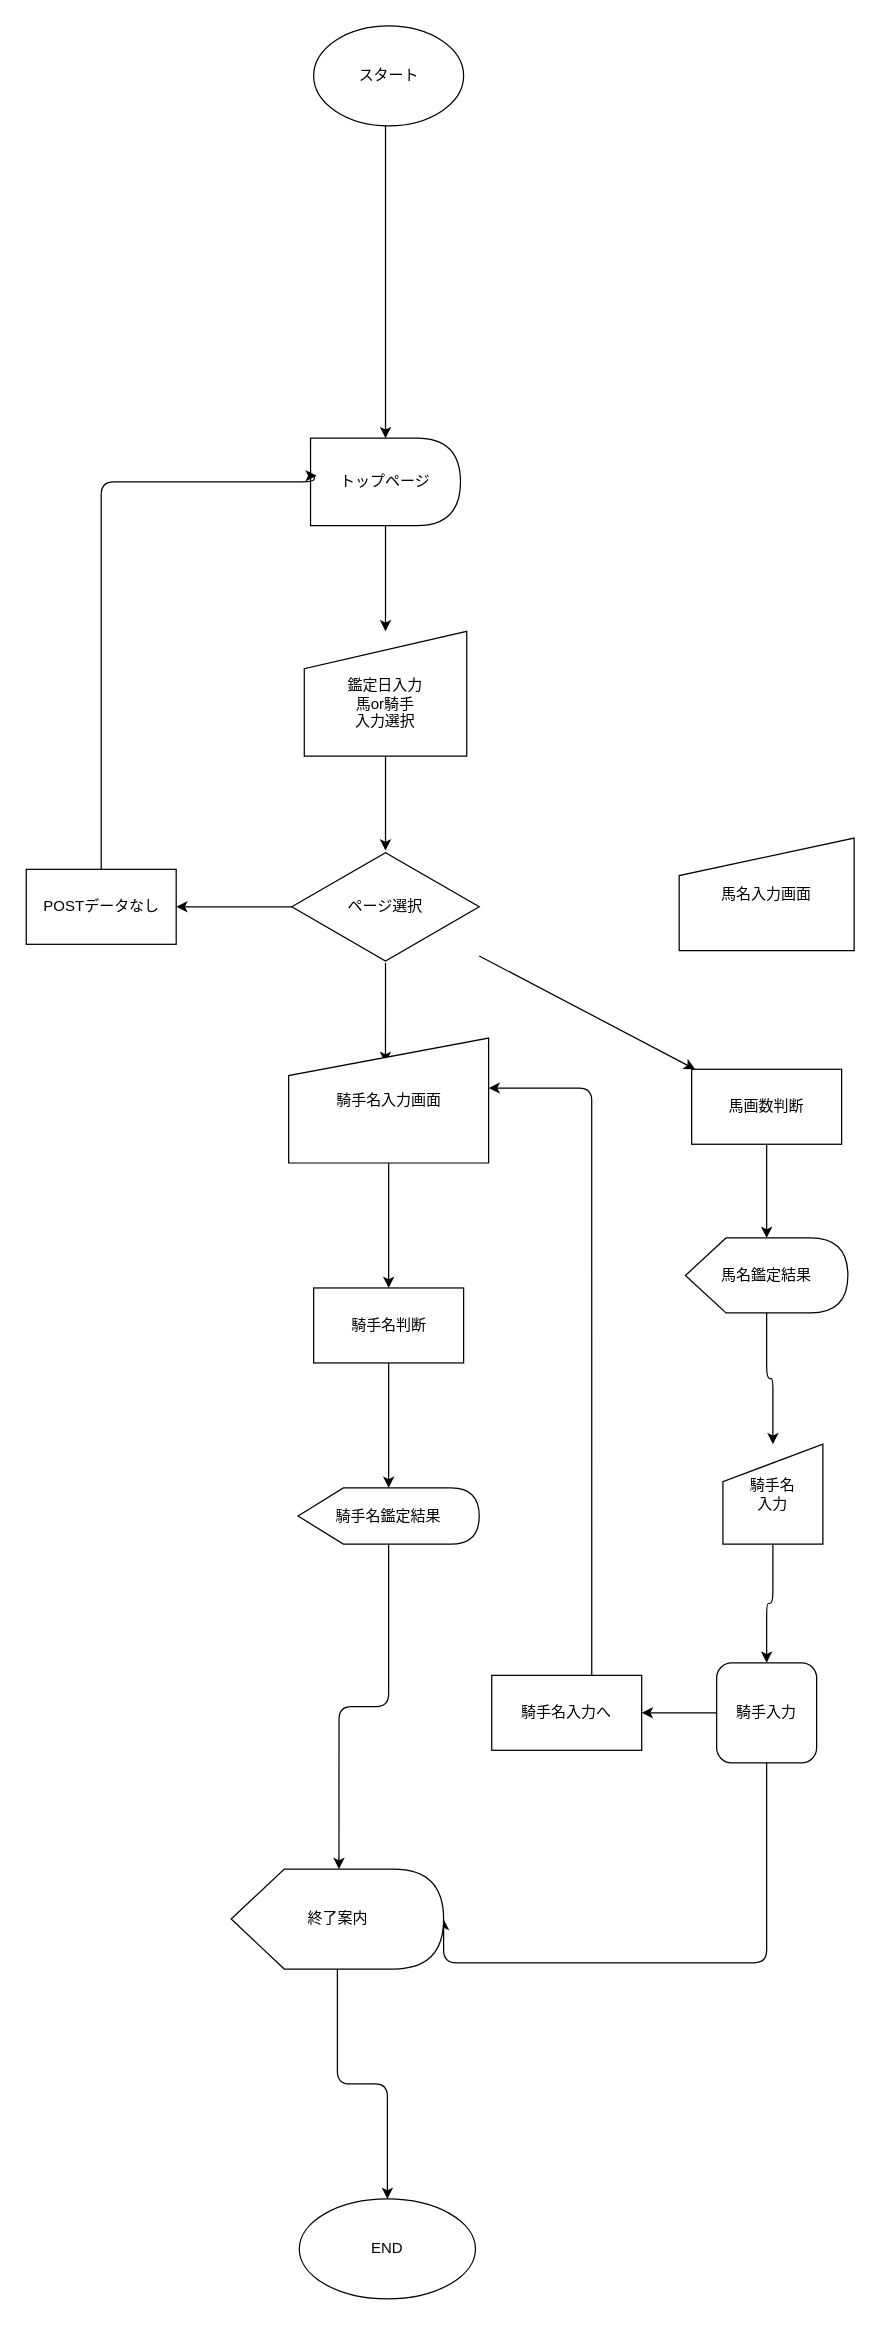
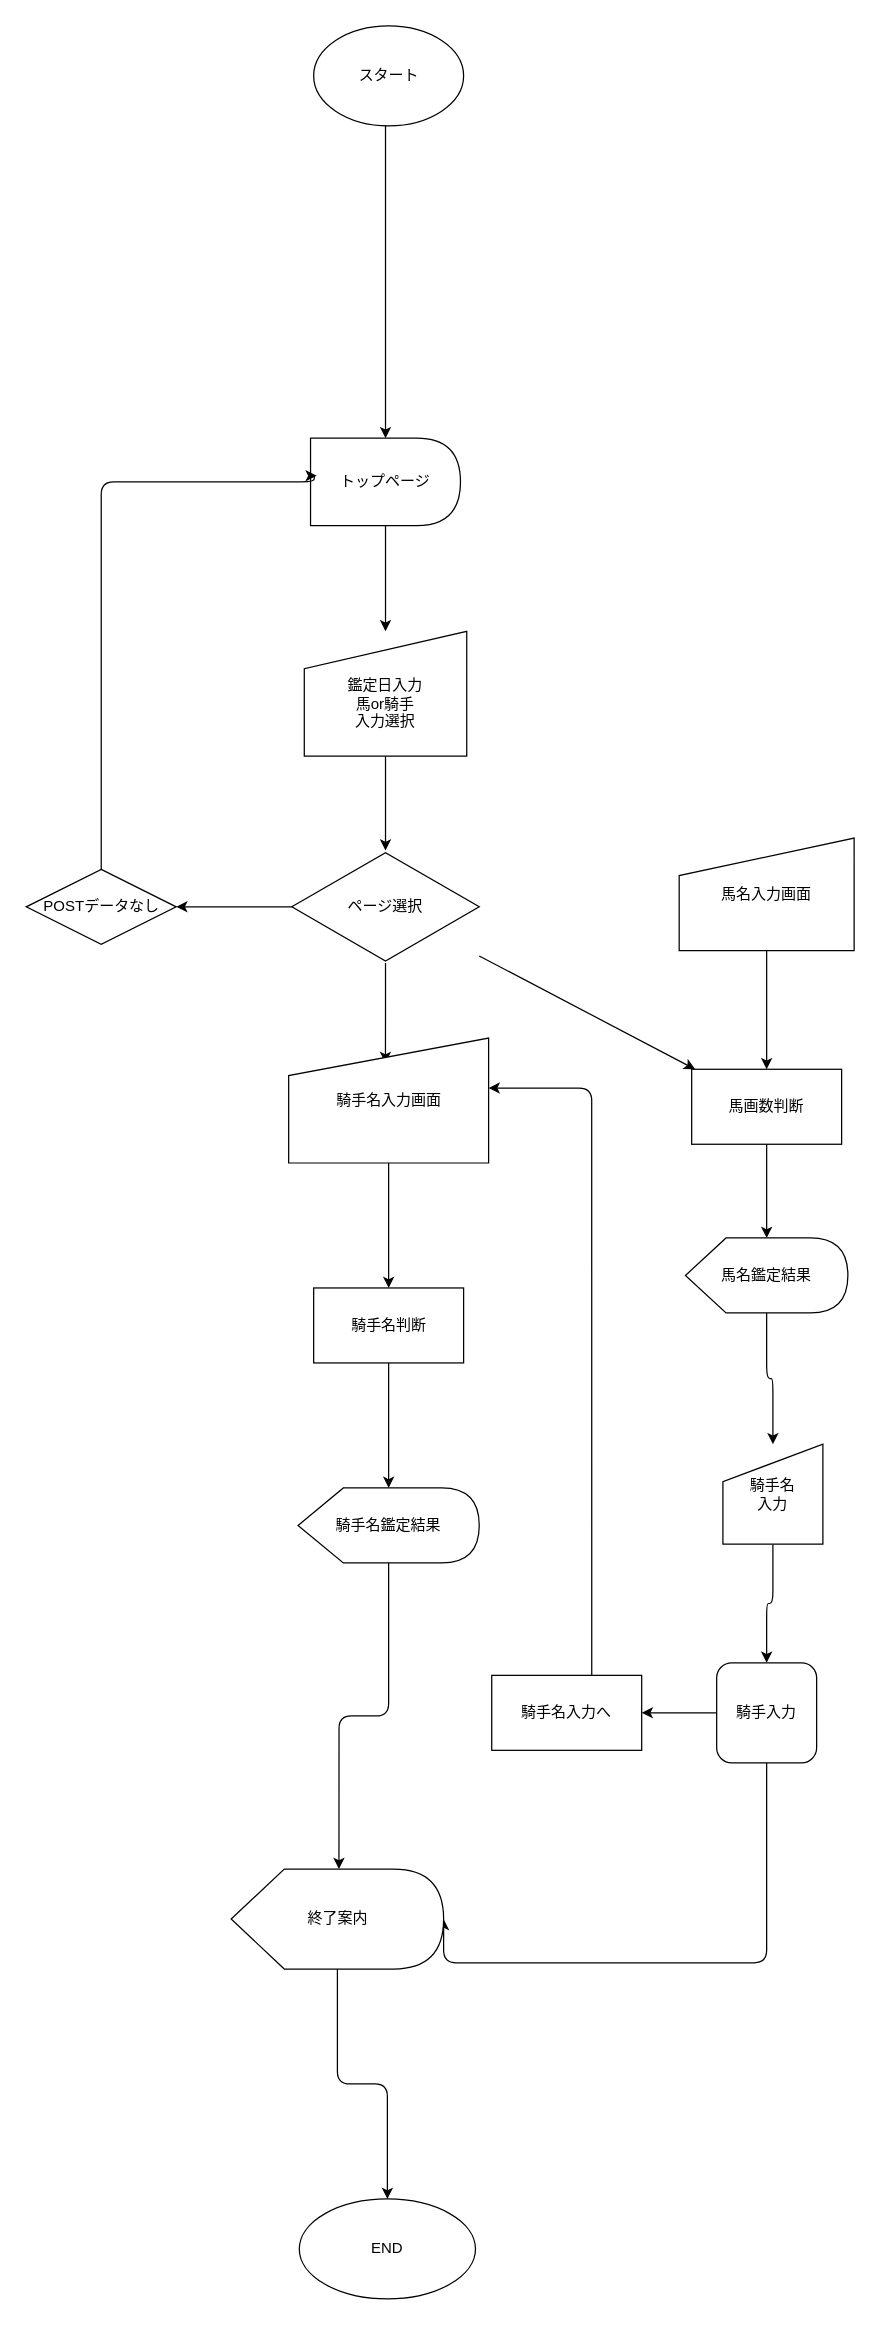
(101, 907) -> (101, 907)
none -> (767, 1006)
(389, 1516) -> (389, 1526)
